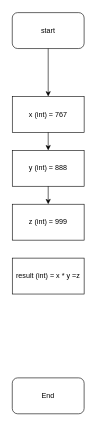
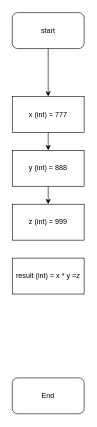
(48, 114) -> (48, 114)
